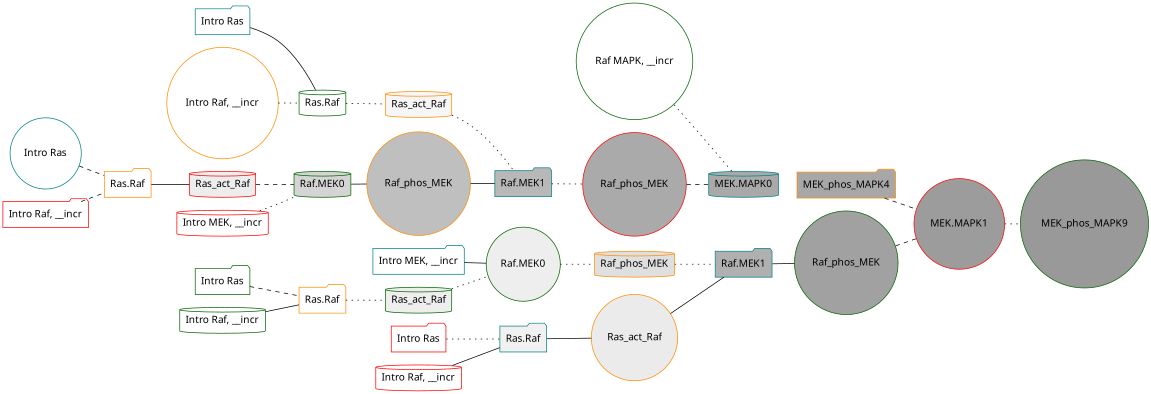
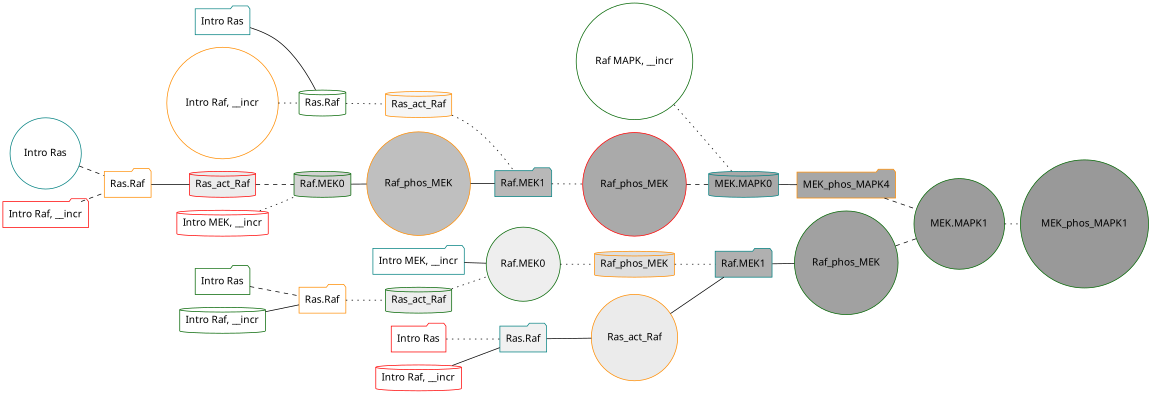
none -> (788, 185)
(959, 224) -> (959, 224)
(1084, 224) -> (1084, 224)
